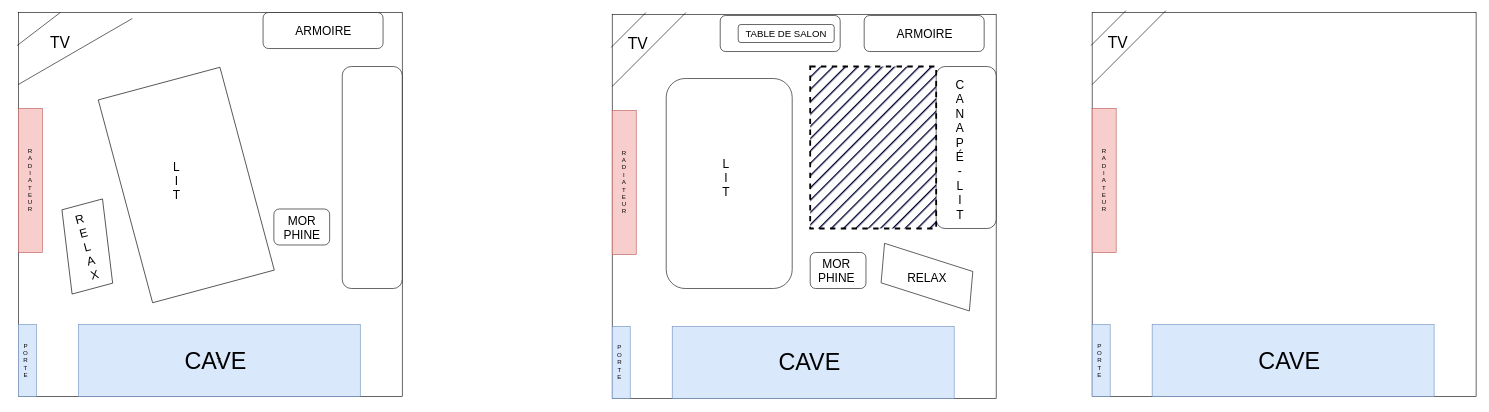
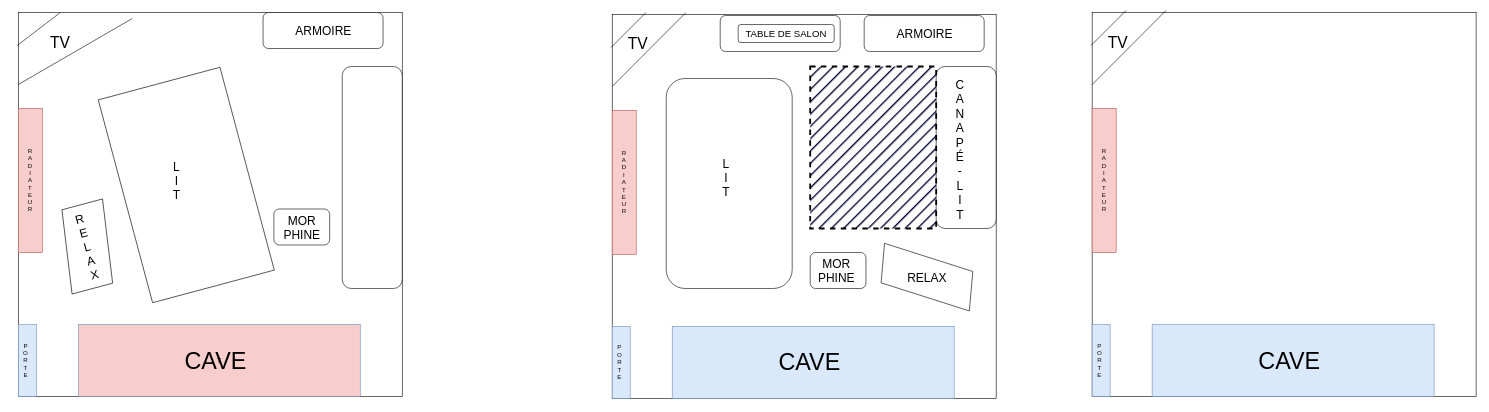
(219, 360) -> (219, 360)
